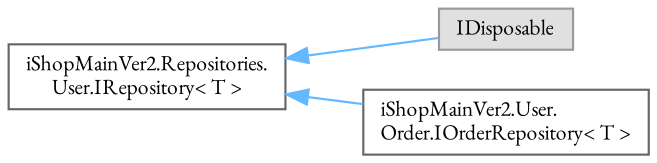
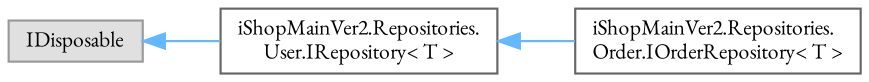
(373, 47) -> (193, 41)
(506, 122) -> (718, 41)
